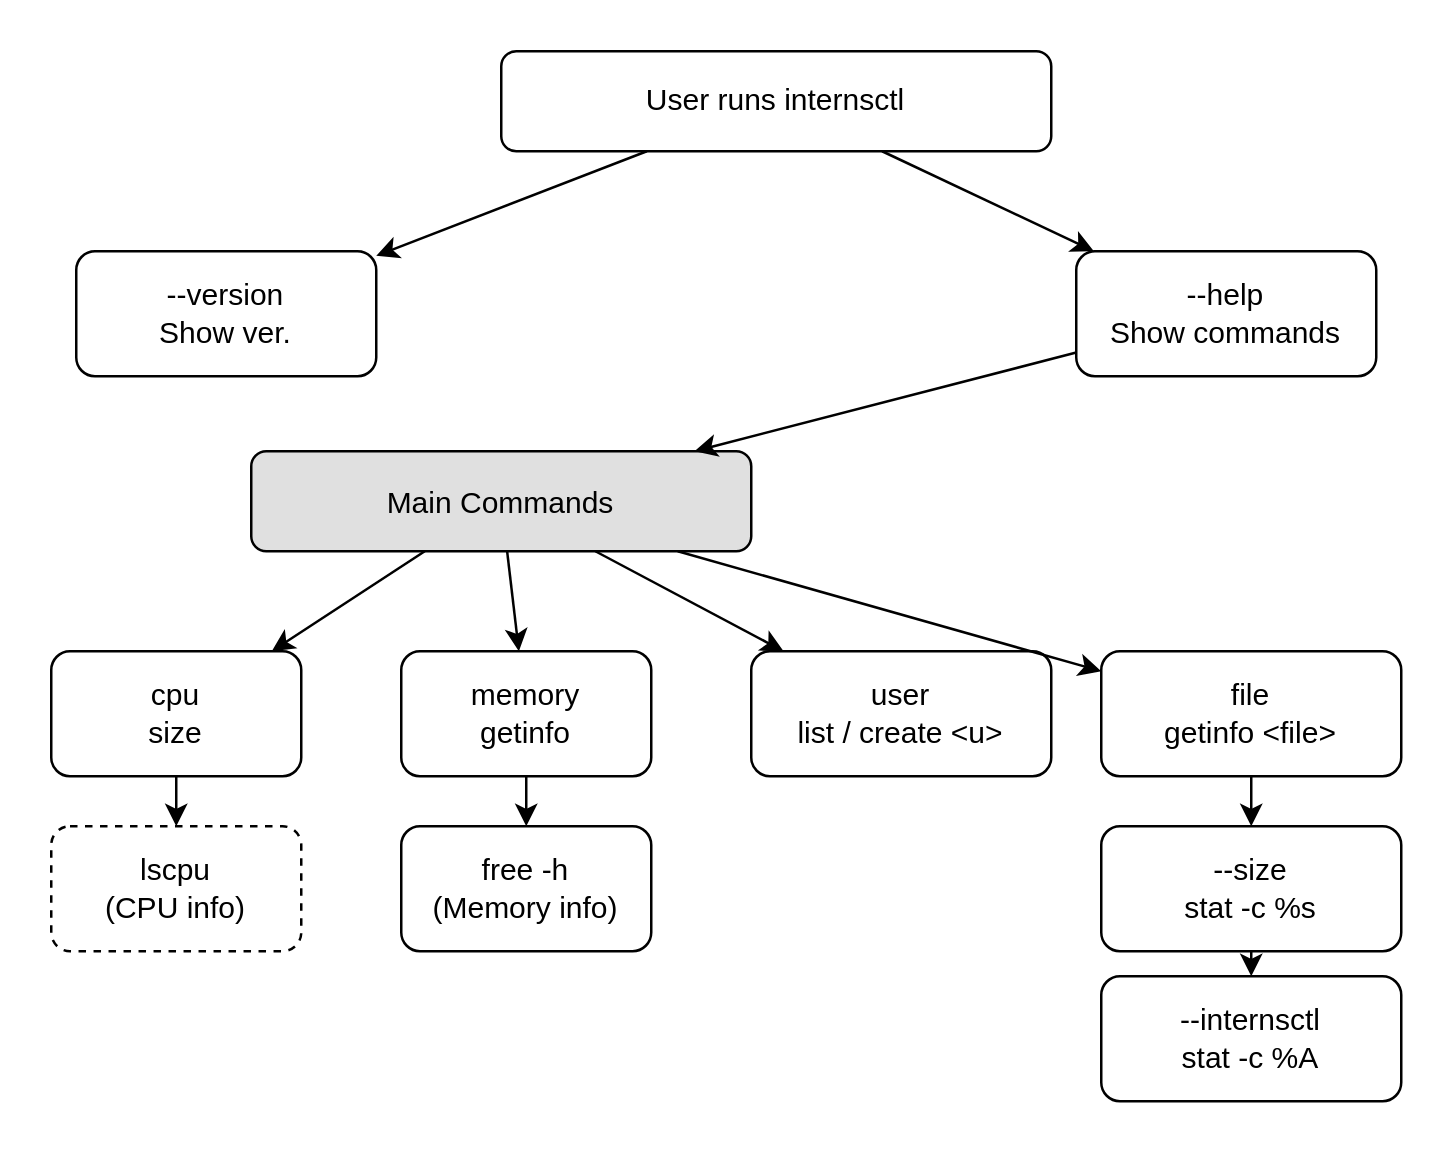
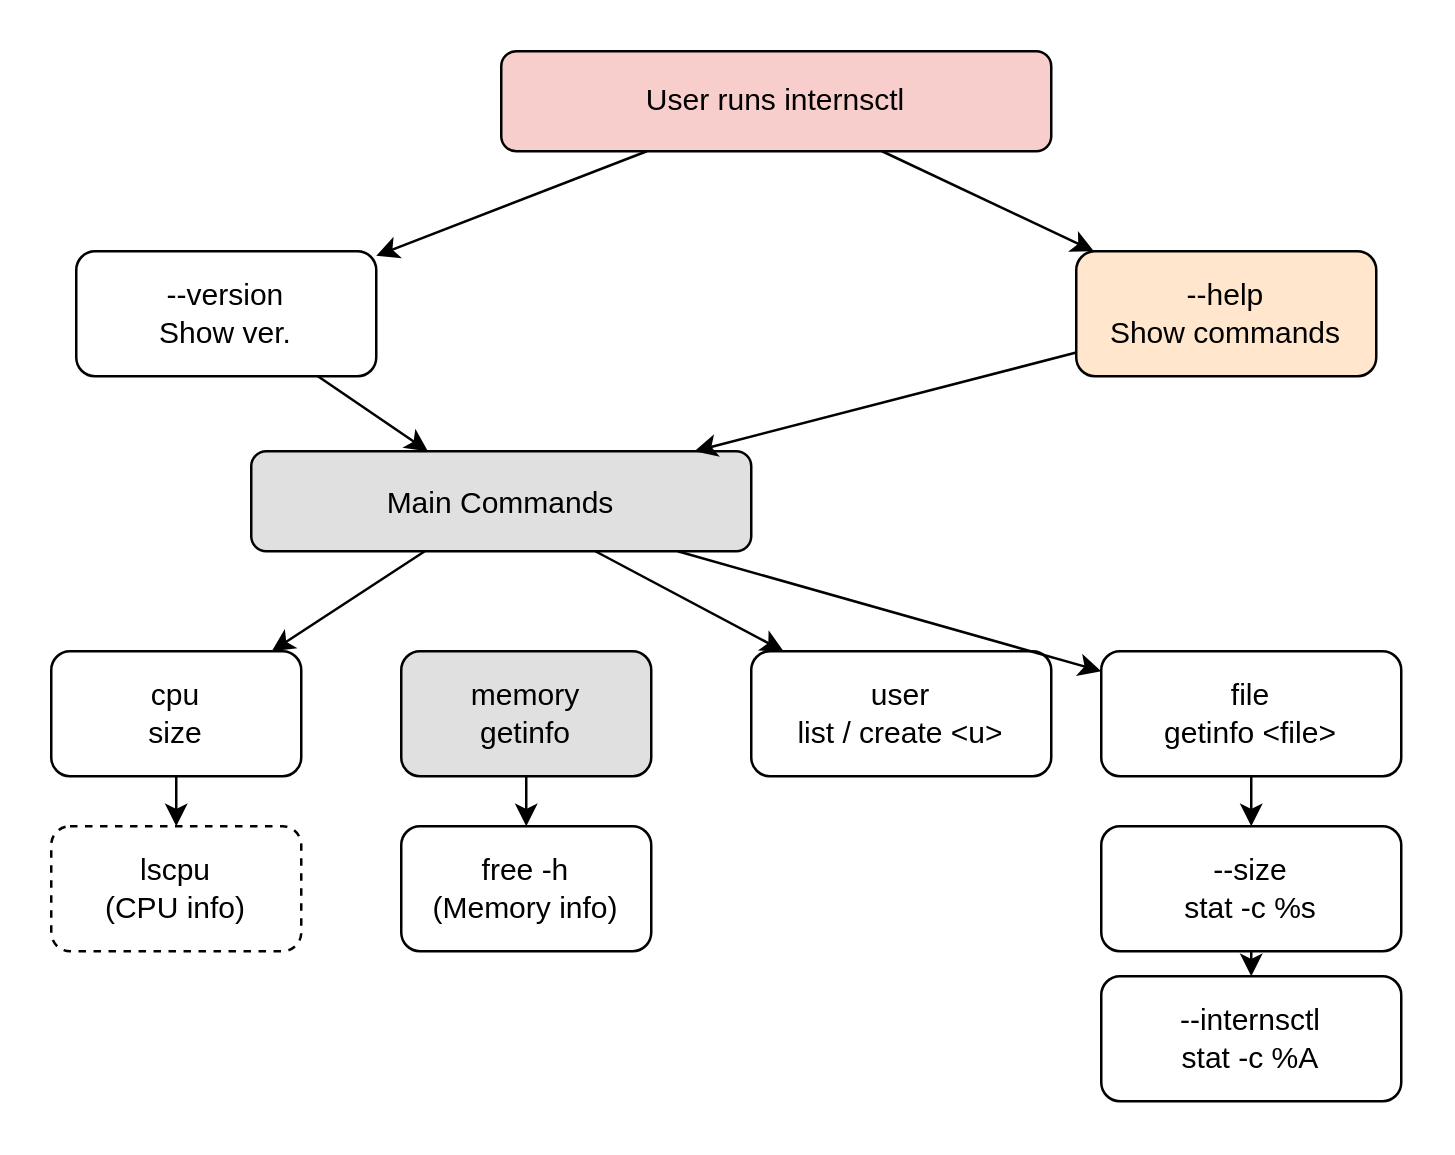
(776, 101) -> (776, 101)
(1226, 314) -> (1226, 314)
none -> (366, 409)
(512, 593) -> none
(526, 714) -> (526, 714)
